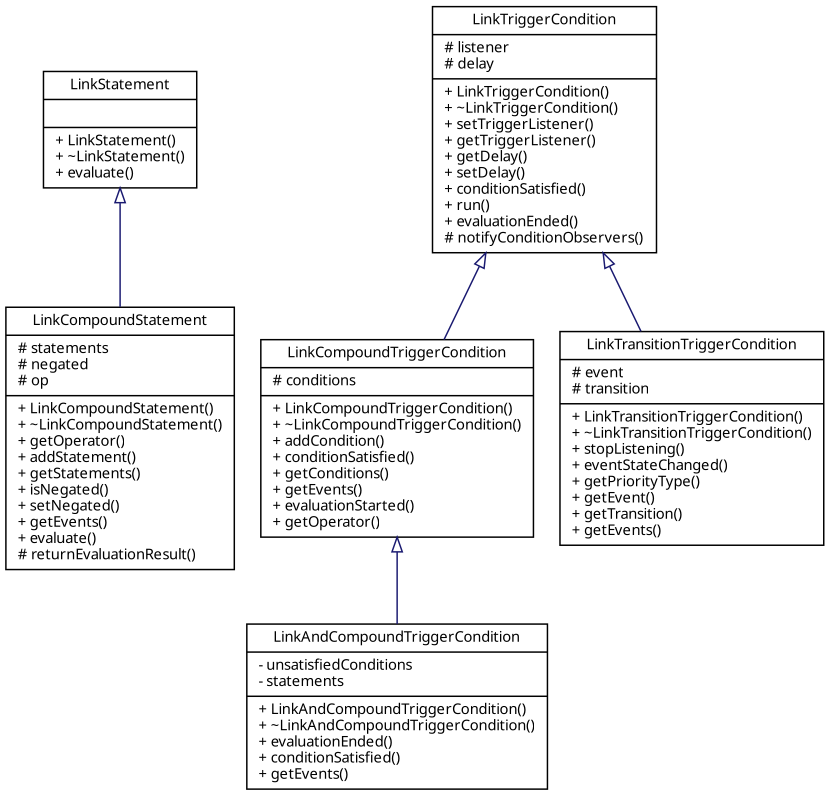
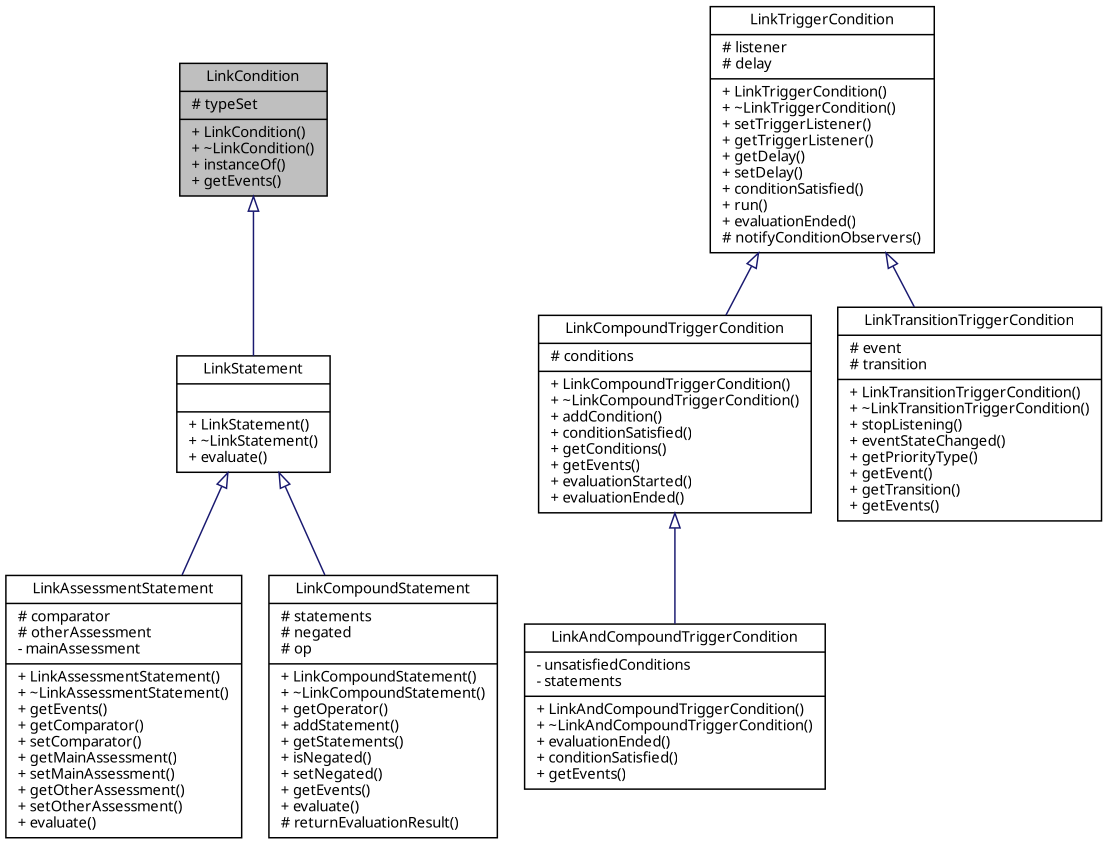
none -> (253, 130)
(326, 522) -> (617, 498)
none -> (124, 707)
